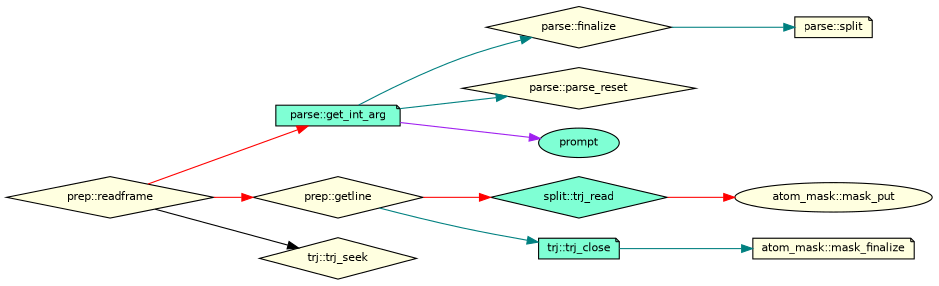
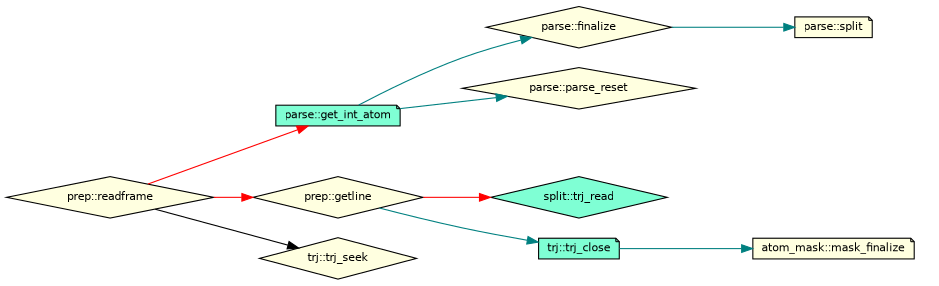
(338, 116) -> (338, 116)
(579, 143) -> none
(834, 197) -> none
